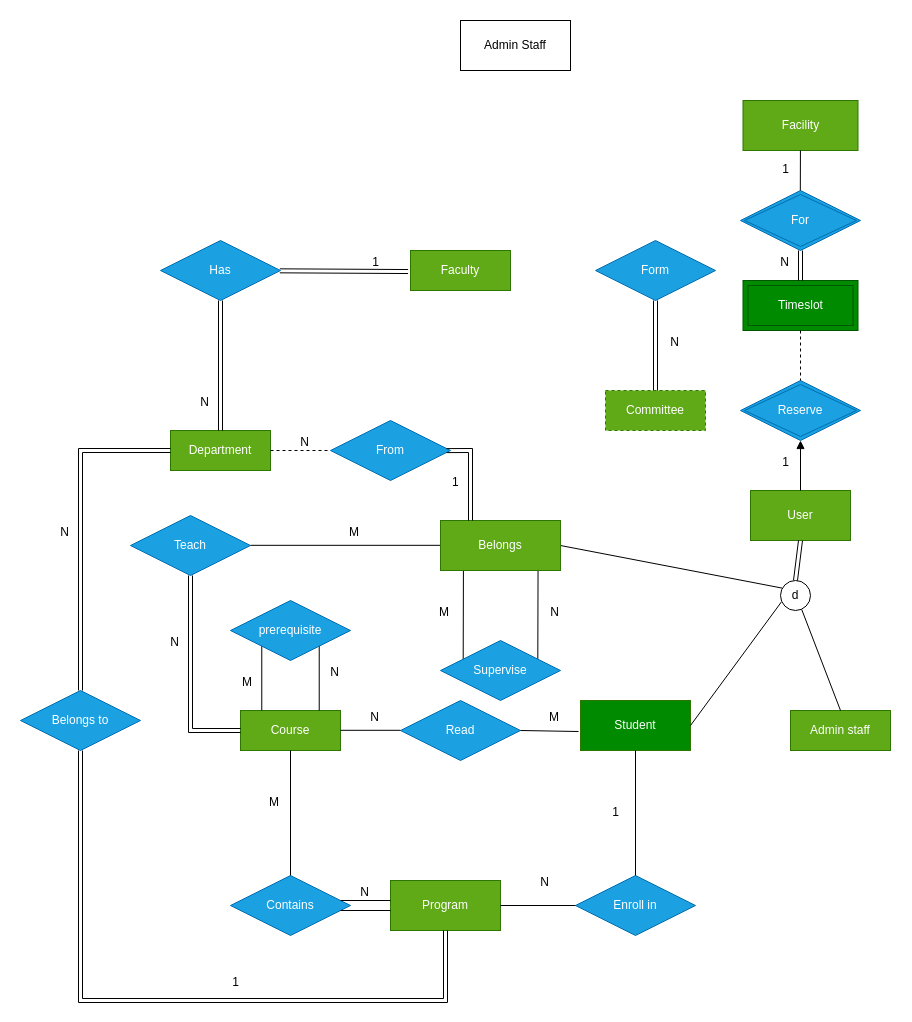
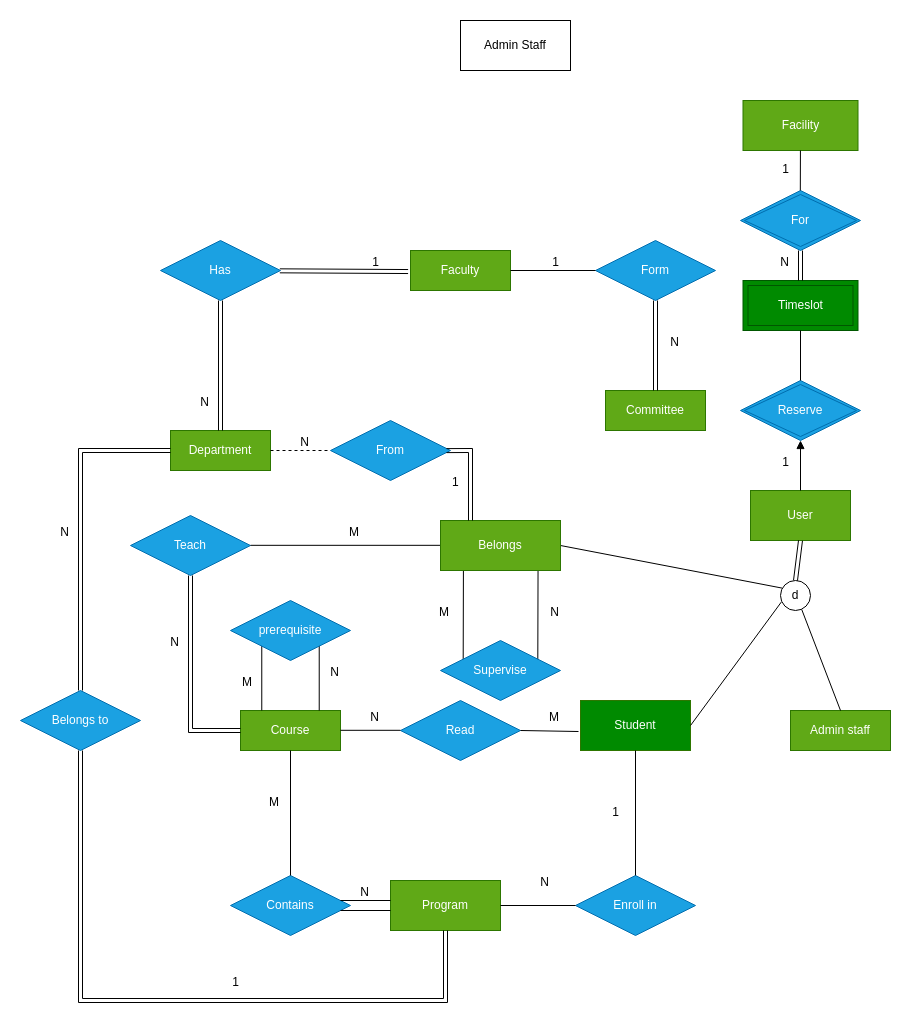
none -> (553, 271)
(801, 356) -> (801, 356)
(656, 411) -> (656, 411)
